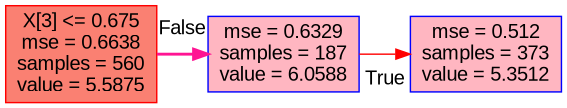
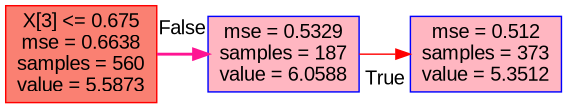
(81, 54) -> (81, 54)
(284, 54) -> (284, 54)
